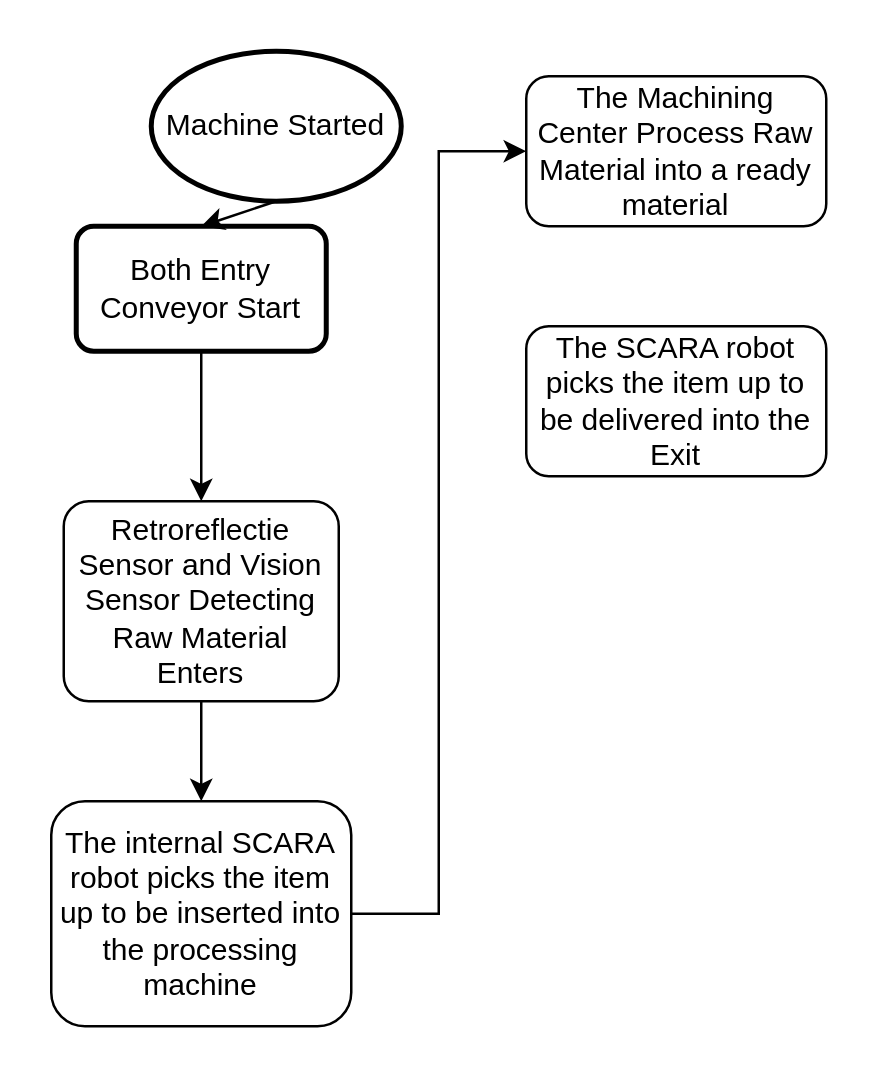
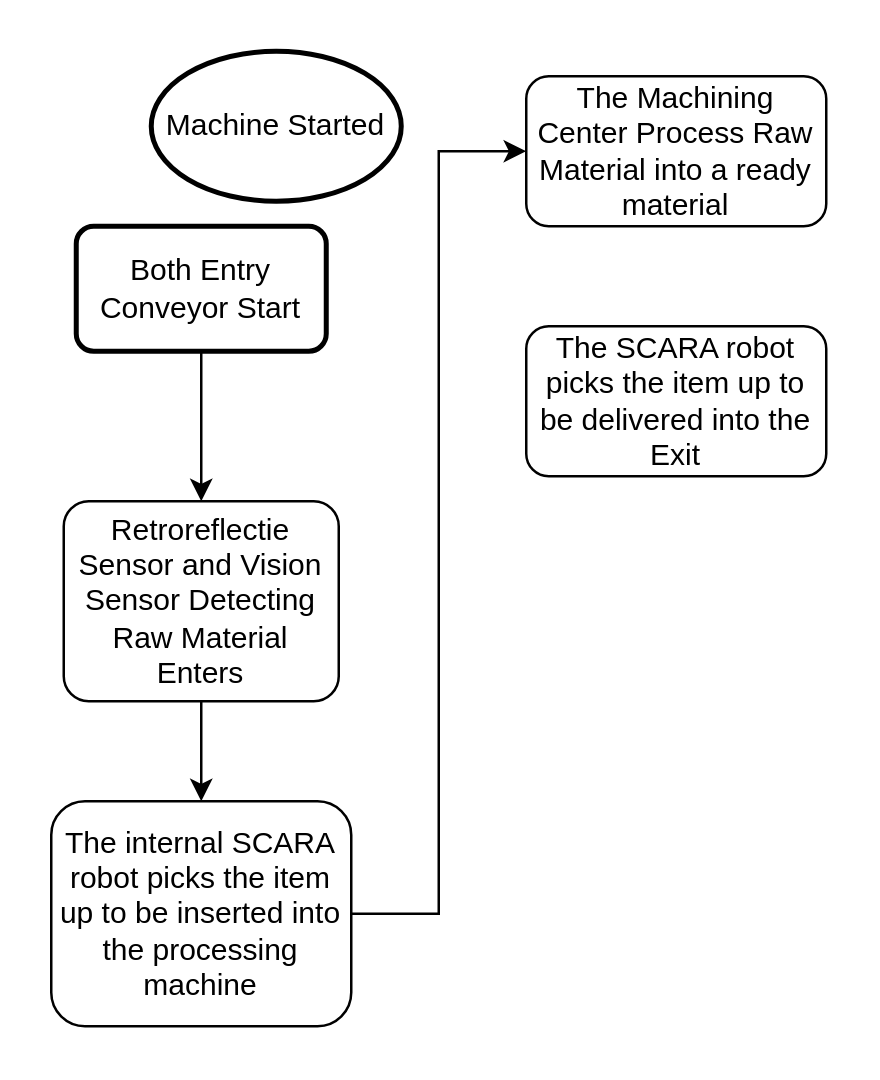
(245, 212) -> none
